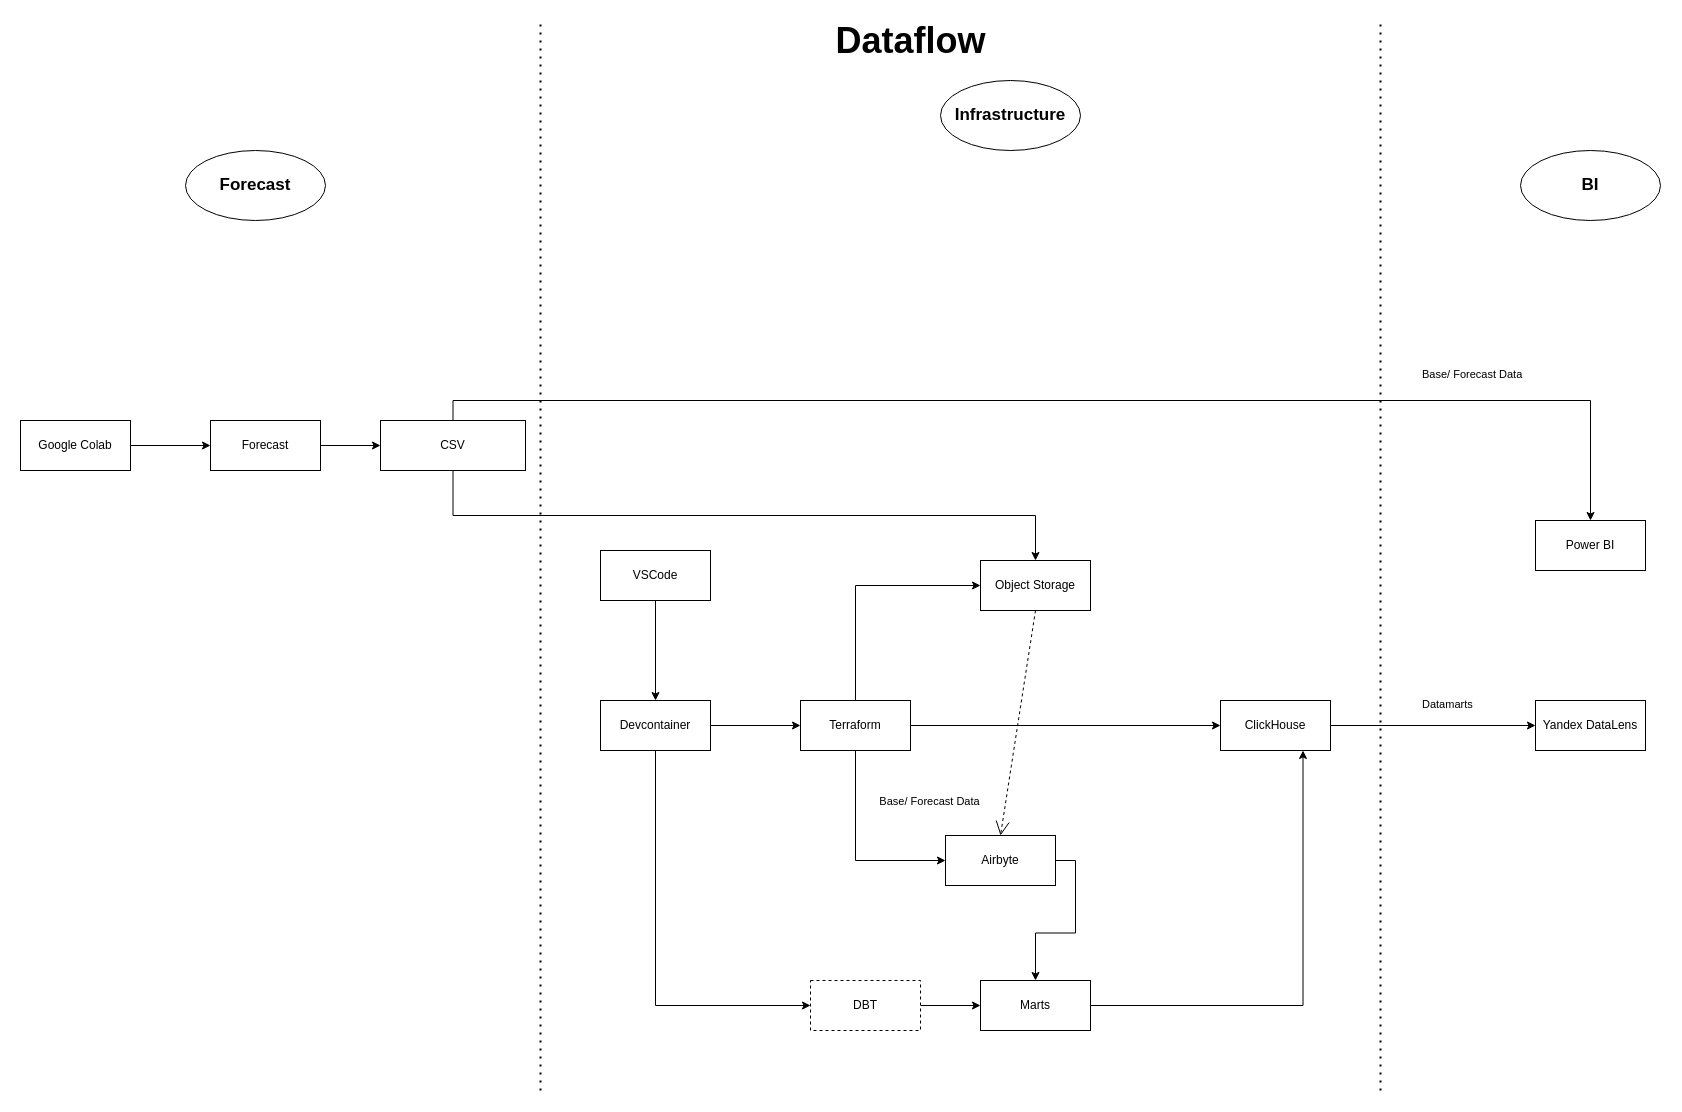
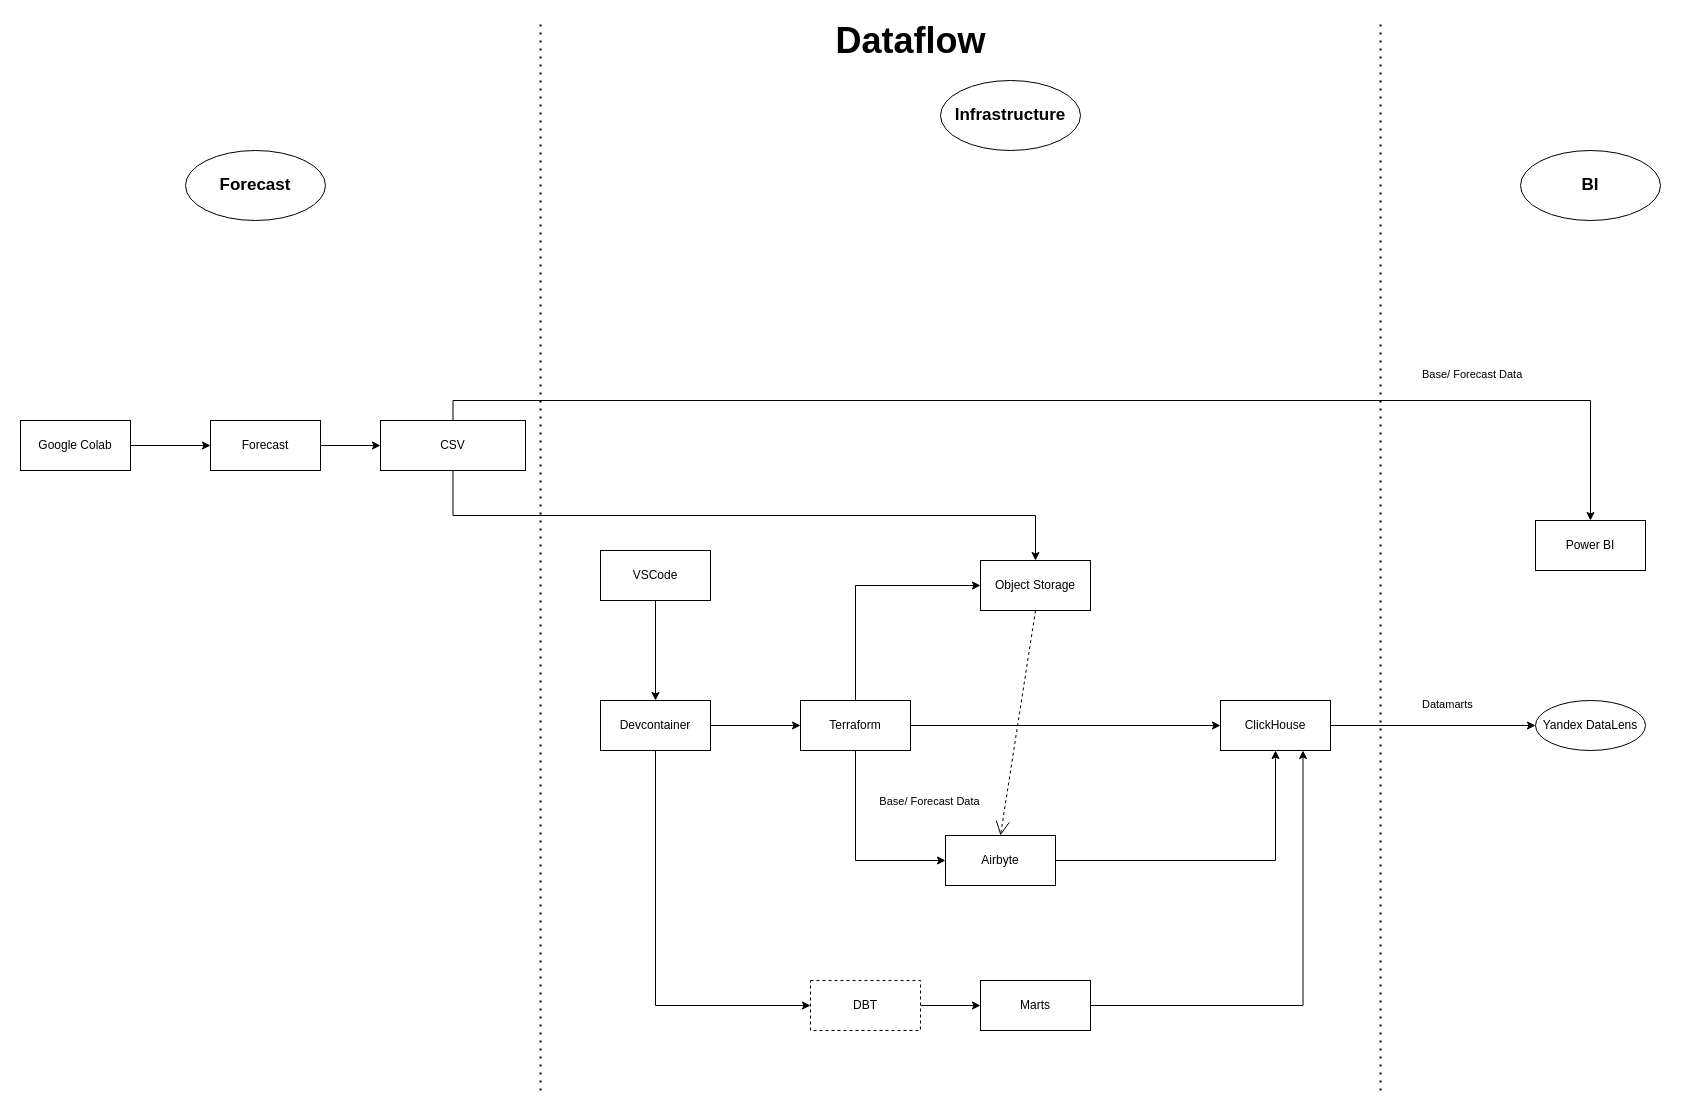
(1591, 726) -> (1591, 726)
(1073, 933) -> (1226, 861)
